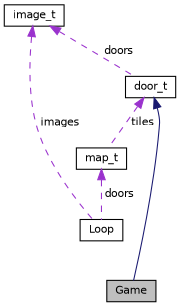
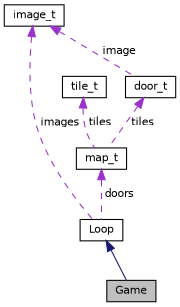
(117, 51) -> (117, 51)
none -> (84, 87)
(151, 195) -> (119, 265)
